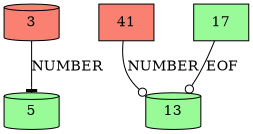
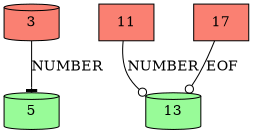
(126, 22) -> (126, 22)
(221, 22) -> (221, 22)
